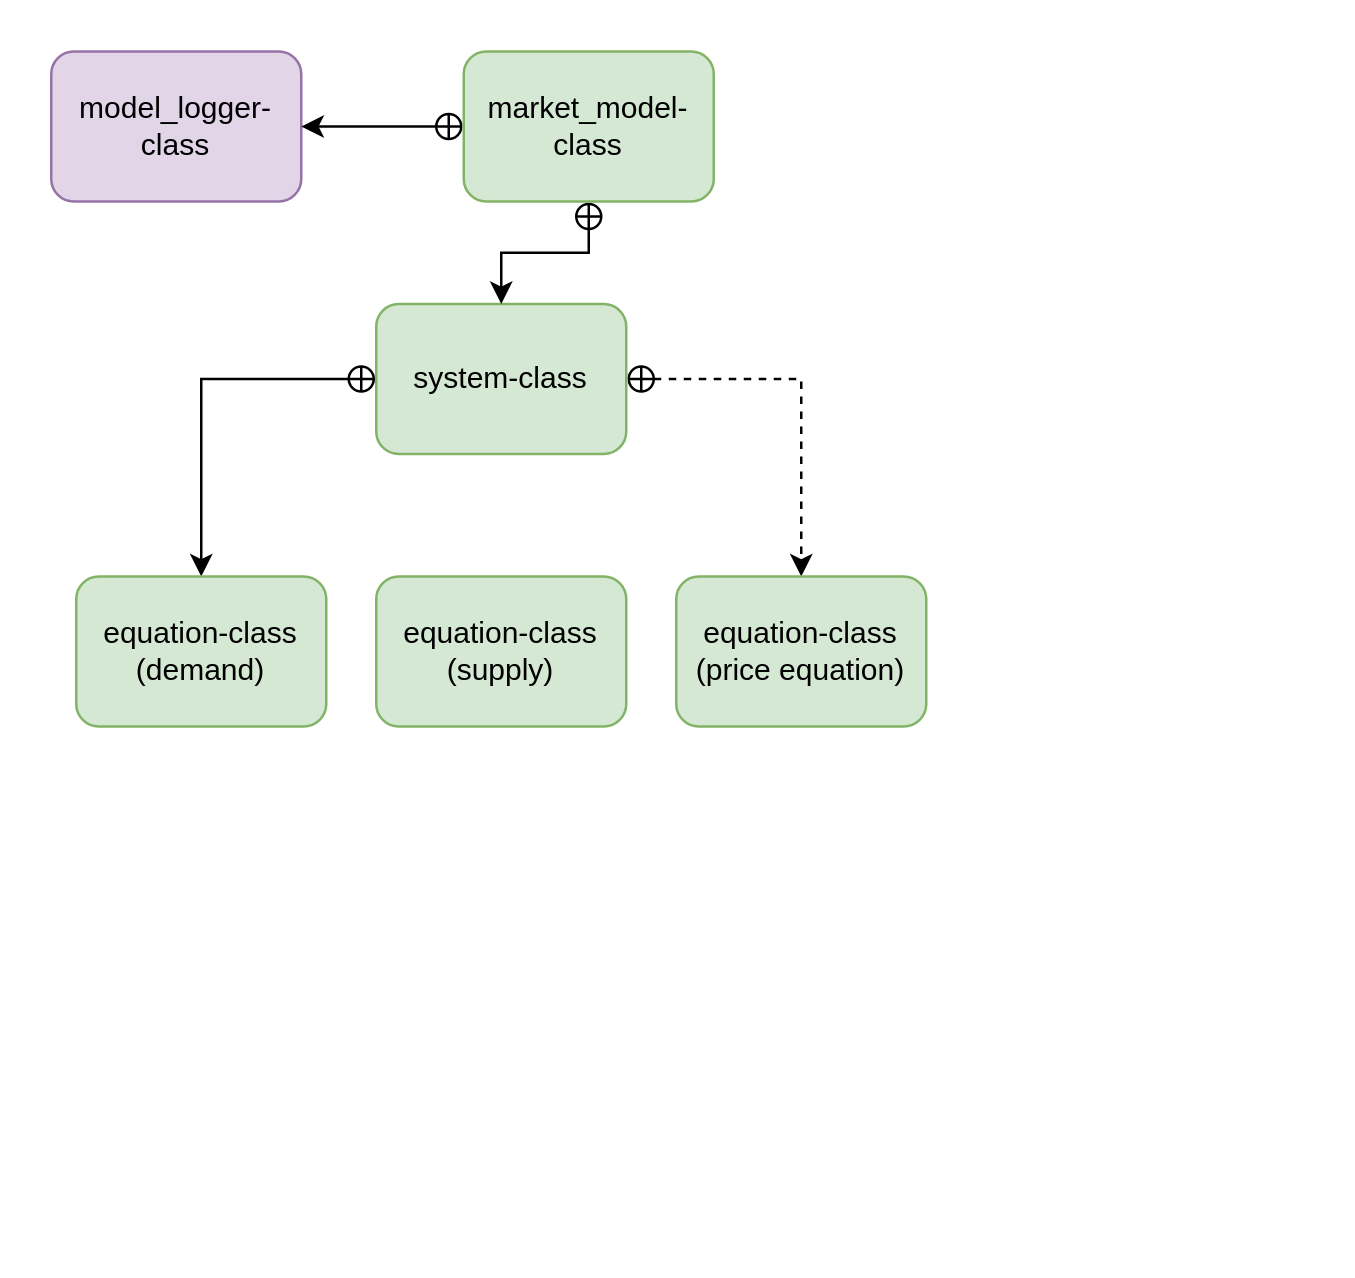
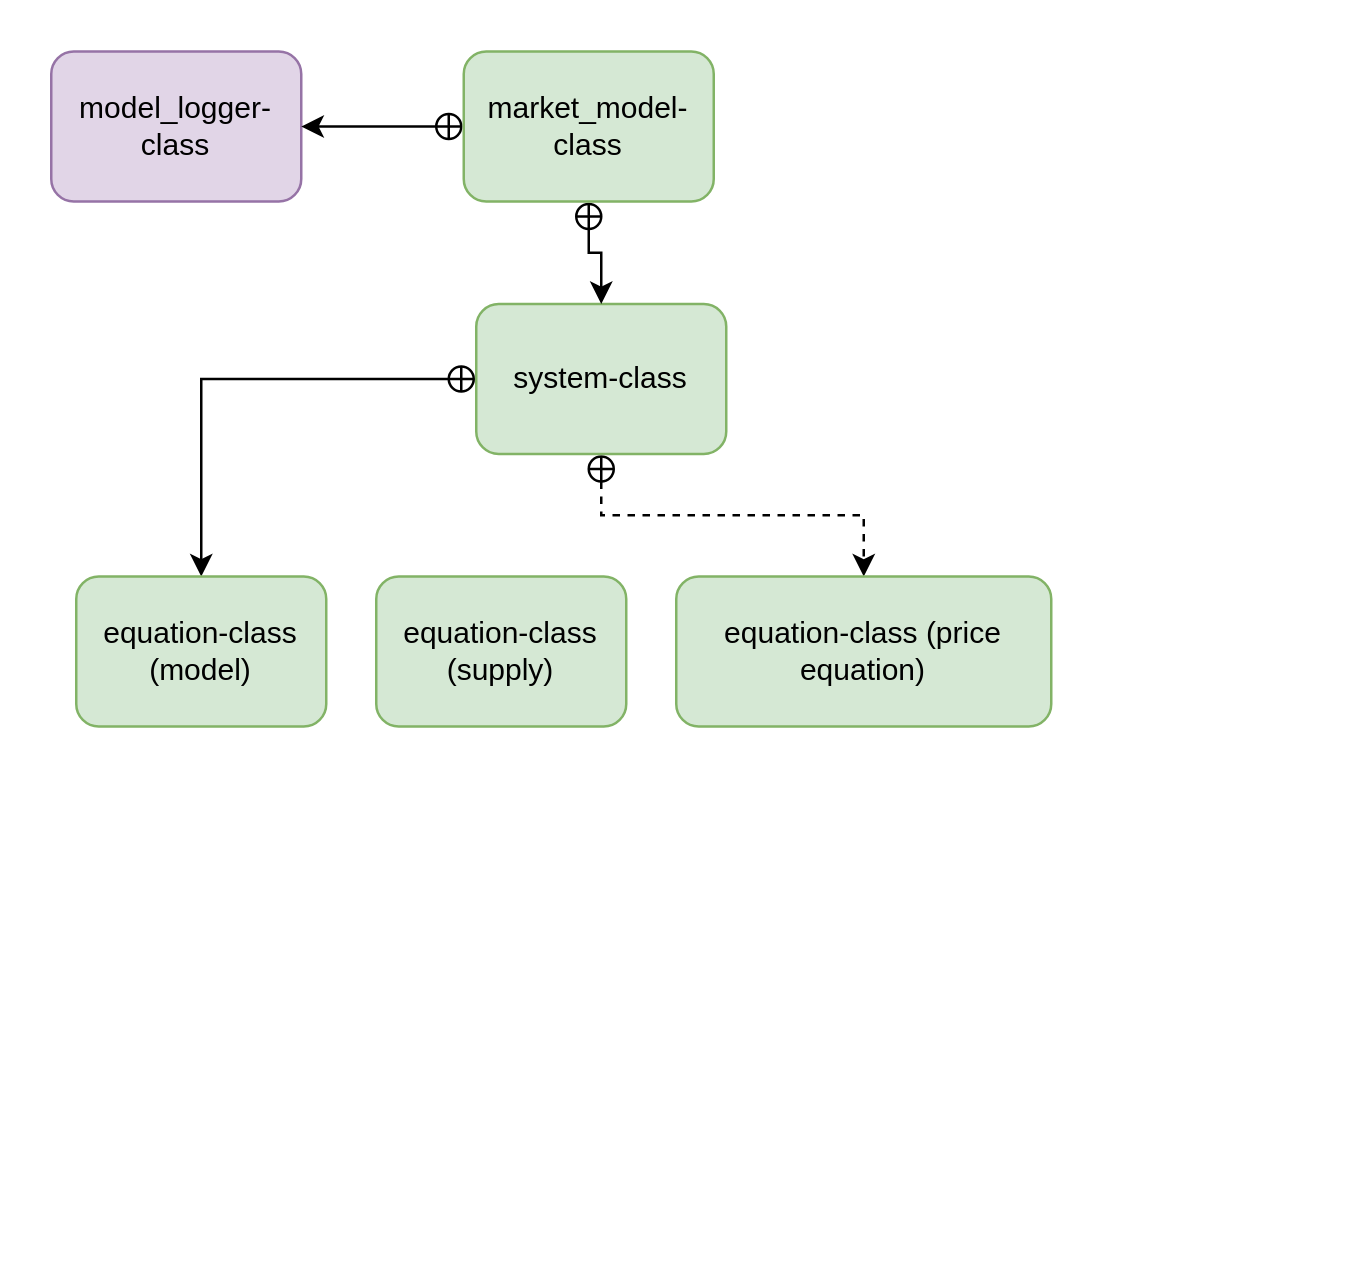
(501, 379) -> (601, 379)
(201, 651) -> (201, 651)
(801, 651) -> (864, 651)
